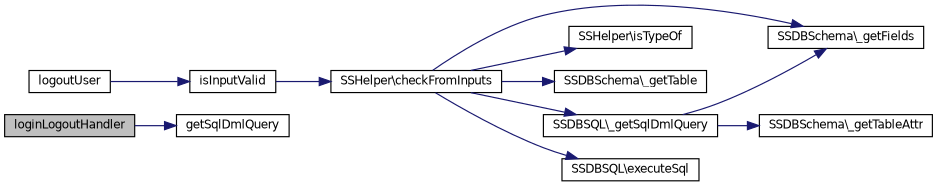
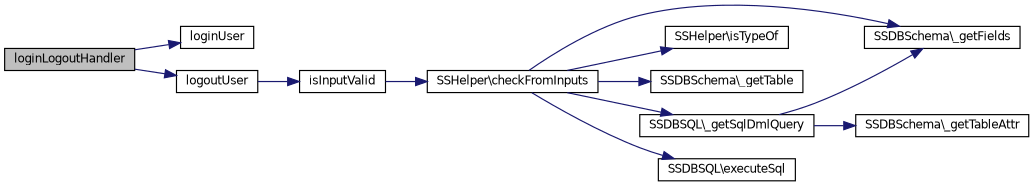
none -> (150, 71)
(233, 126) -> (217, 37)
